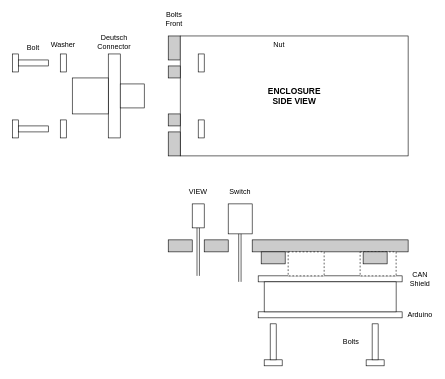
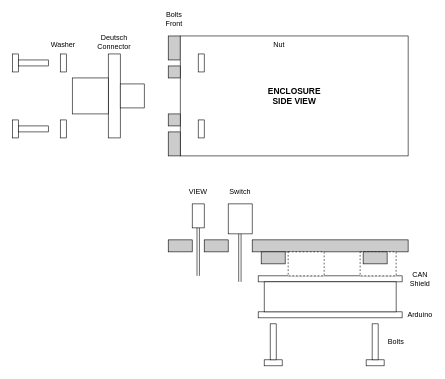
(33, 48) -> none
(351, 342) -> (396, 342)
